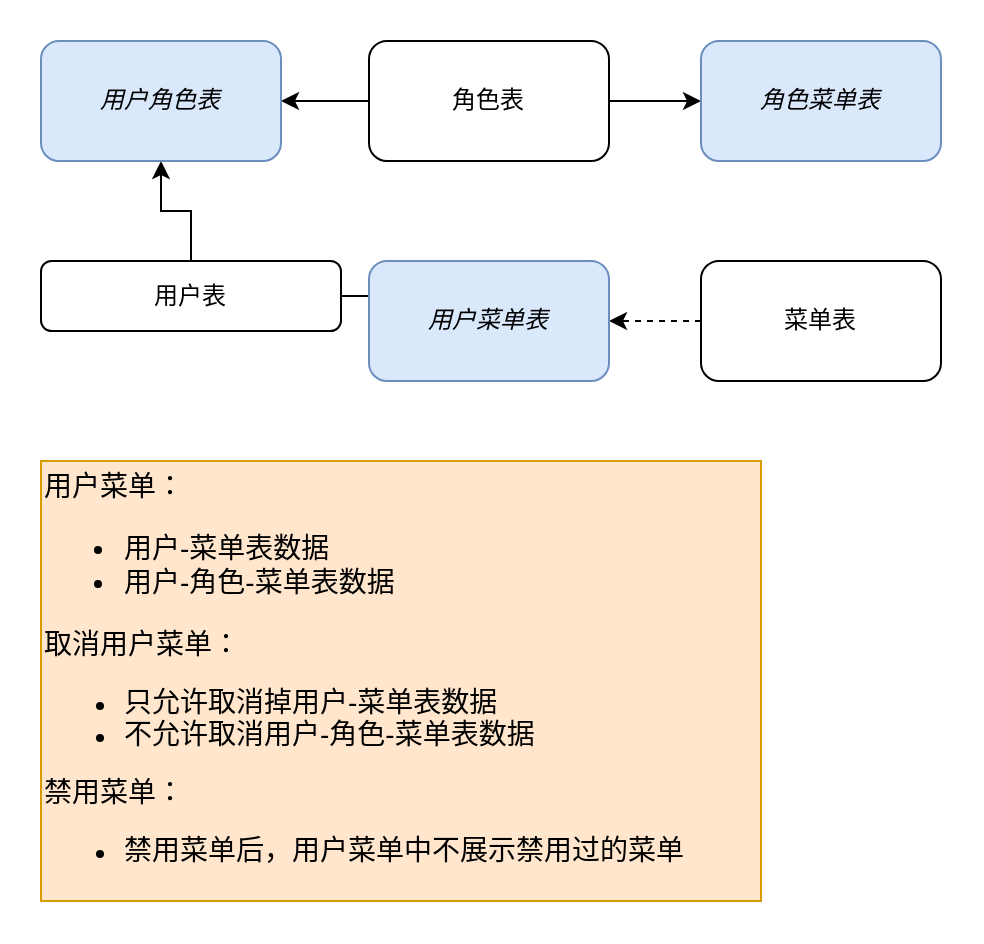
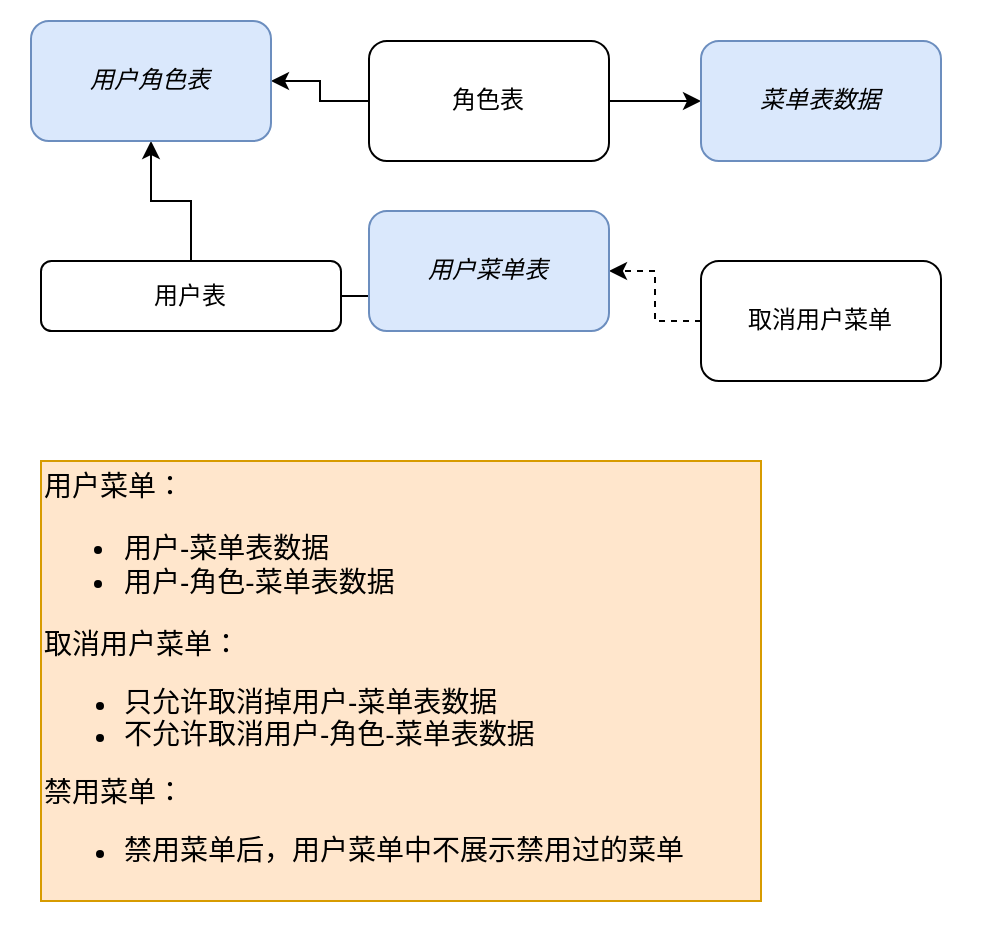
(161, 101) -> (151, 81)
(821, 101) -> (821, 101)
(489, 321) -> (489, 271)
(821, 321) -> (821, 321)
